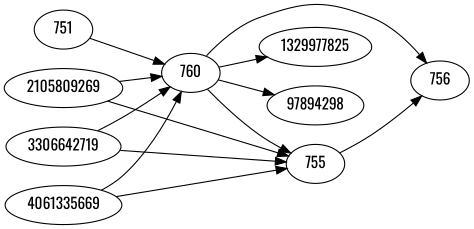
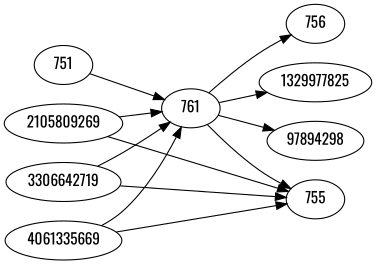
(191, 73) -> (191, 108)
(378, 130) -> none
